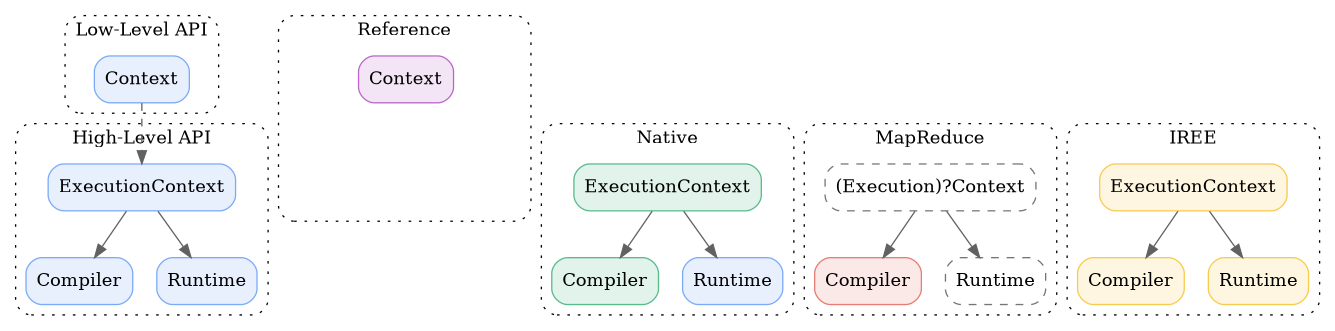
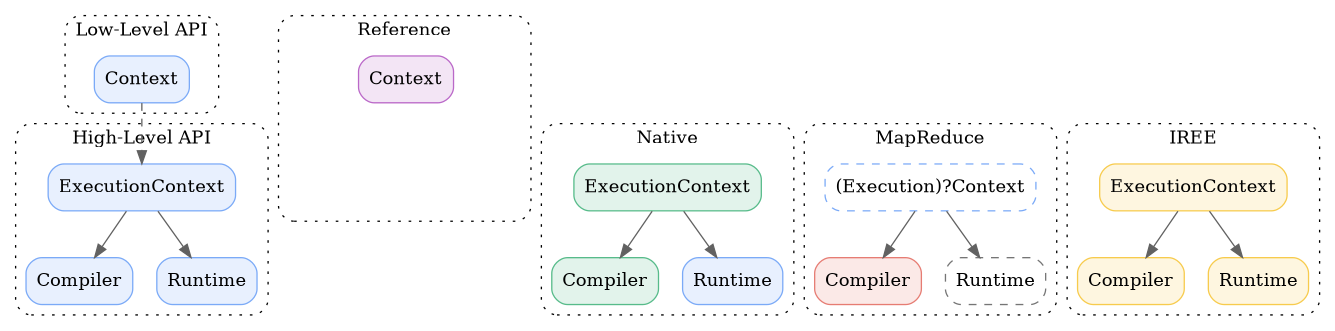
(930, 187) -> (930, 187)
